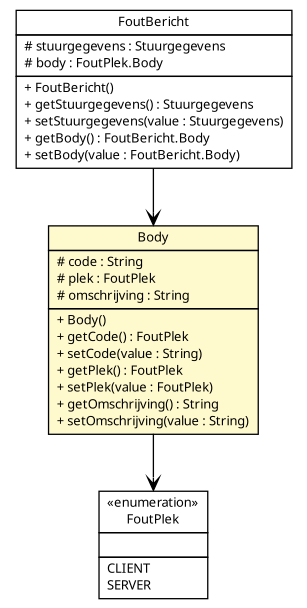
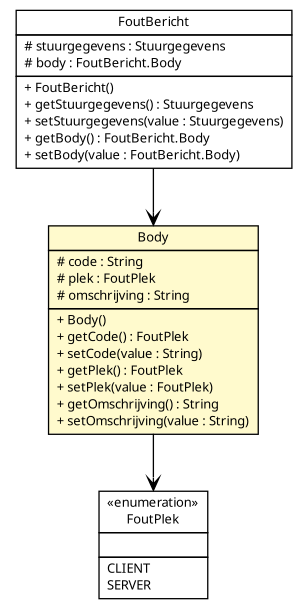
(94, 63) -> (104, 63)
